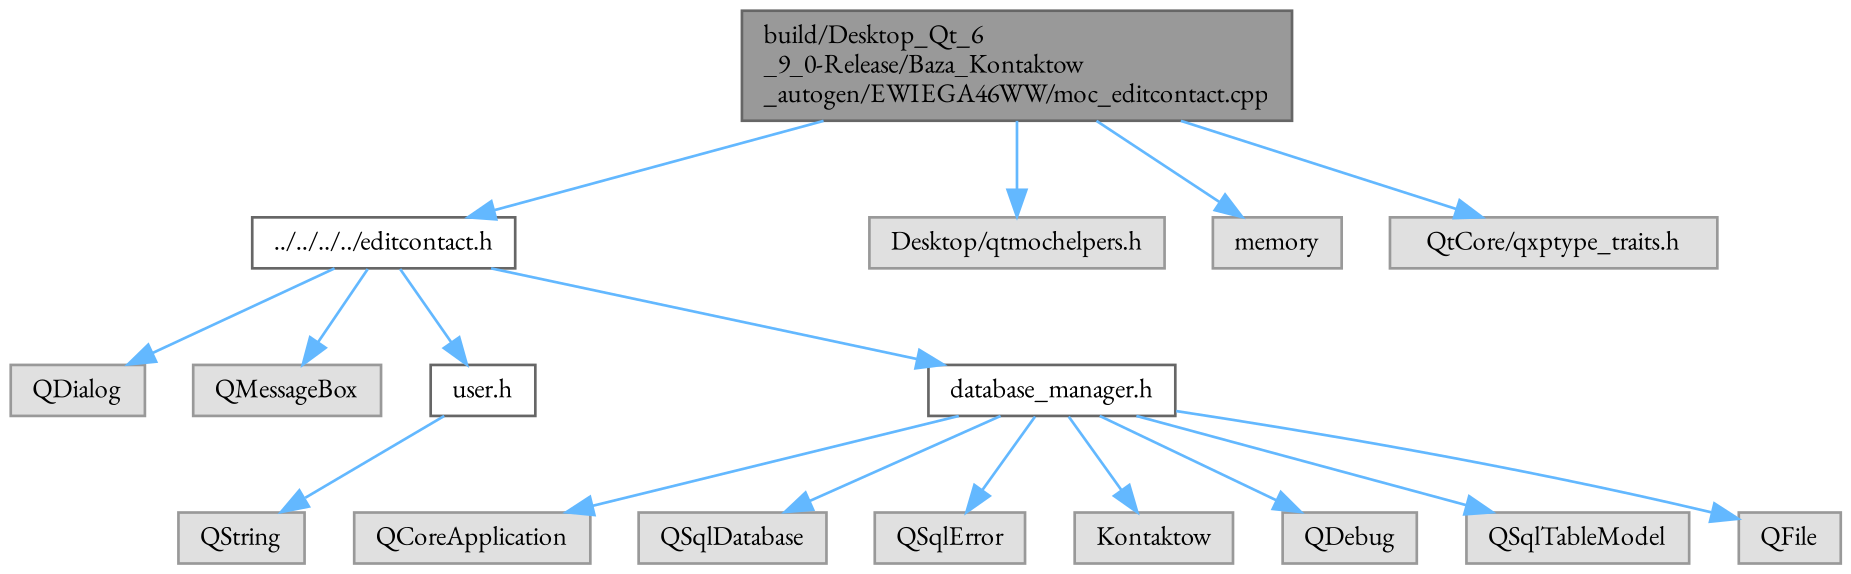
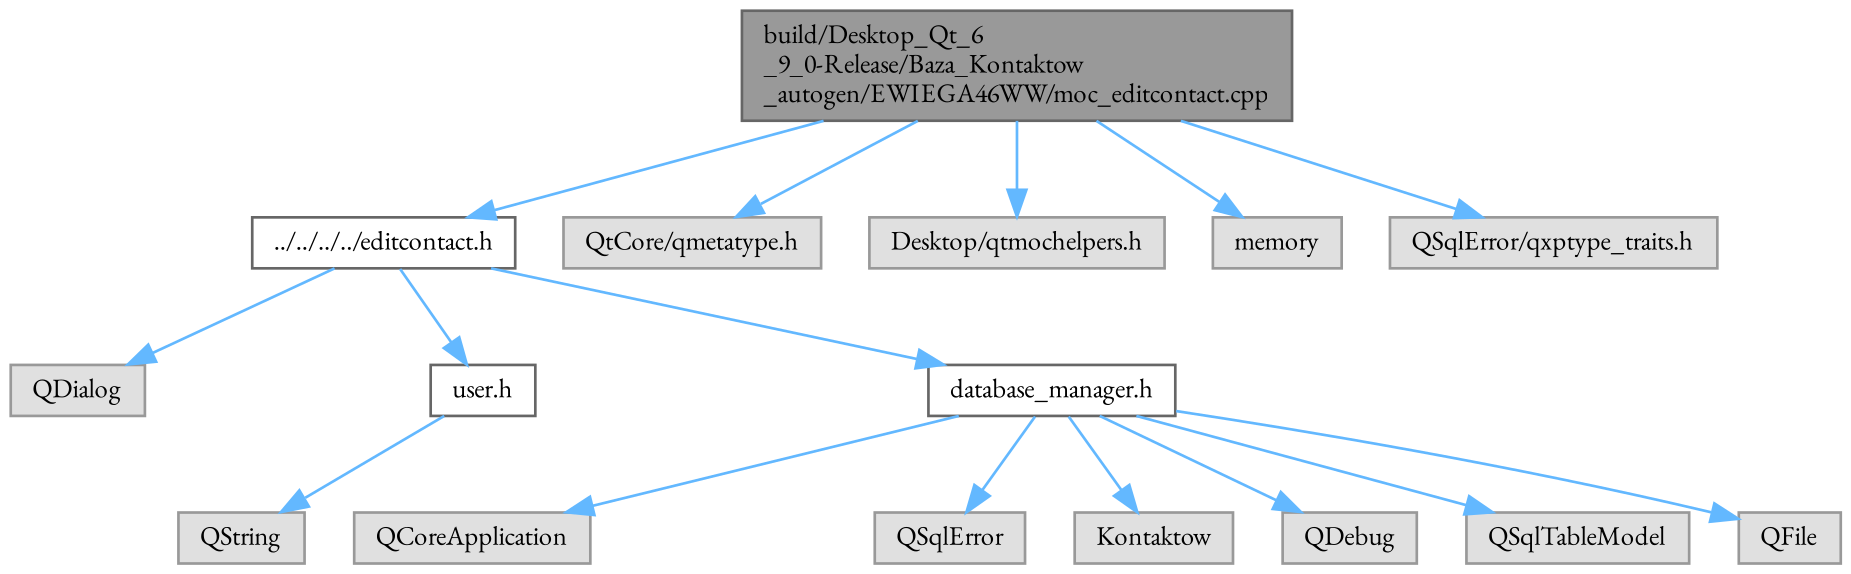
none -> (692, 243)
(1554, 243) -> (1554, 243)
(287, 390) -> none
(733, 538) -> none
